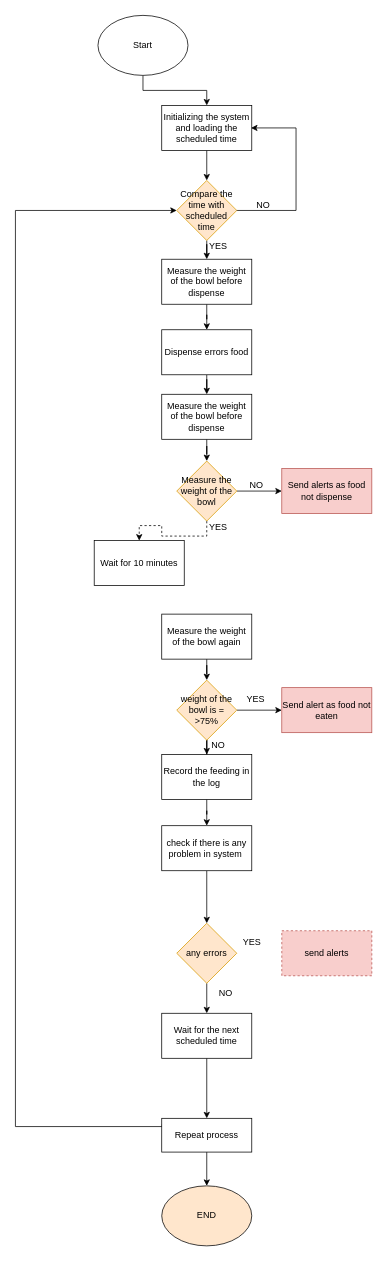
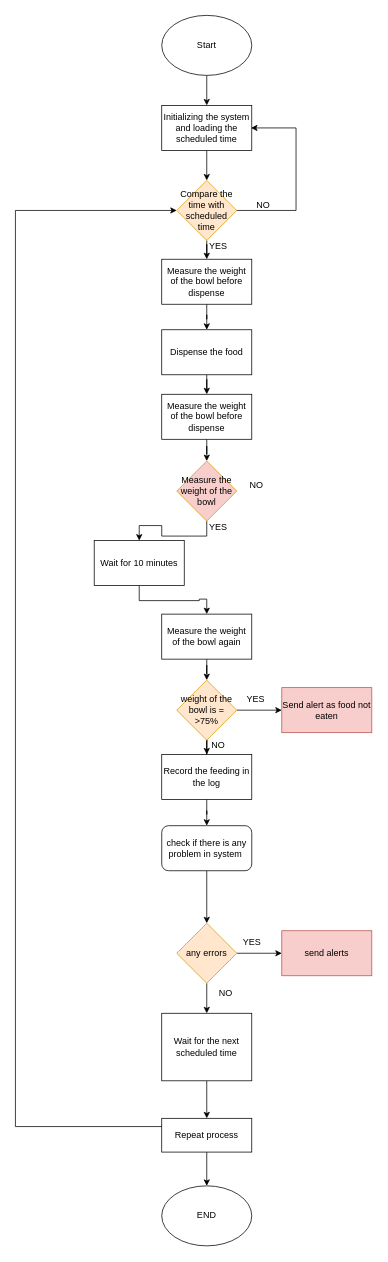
(143, 45) -> (207, 45)
(207, 352) -> (207, 352)
(207, 491) -> (207, 491)
(275, 491) -> none
(327, 491) -> none
(171, 536) -> (171, 536)
none -> (170, 600)
(207, 848) -> (207, 848)
none -> (257, 953)
(327, 953) -> (327, 953)
(207, 1035) -> (207, 1047)
(207, 1215) -> (207, 1215)
